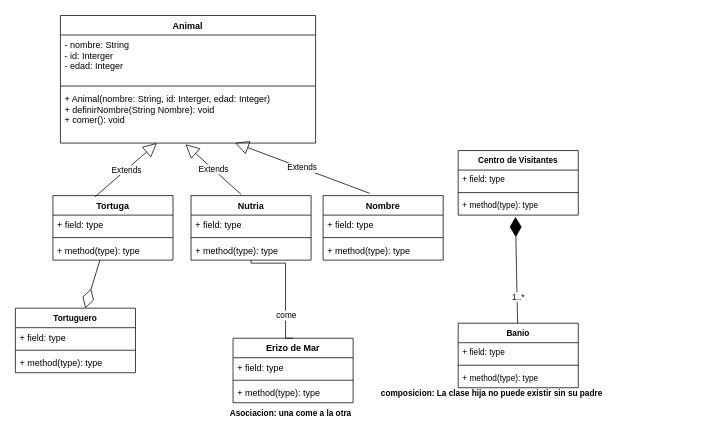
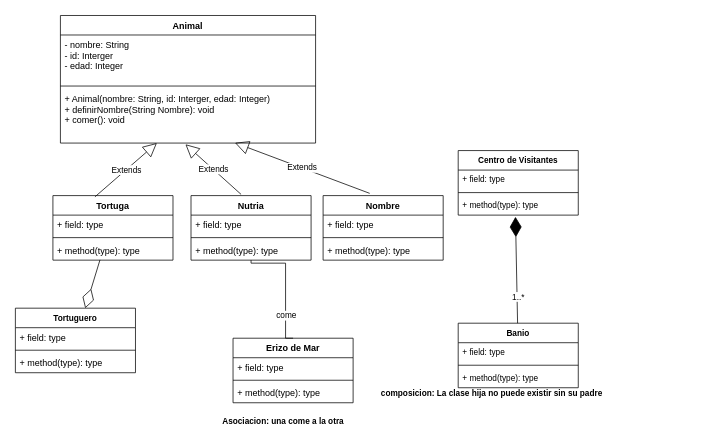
(291, 413) -> (283, 420)
